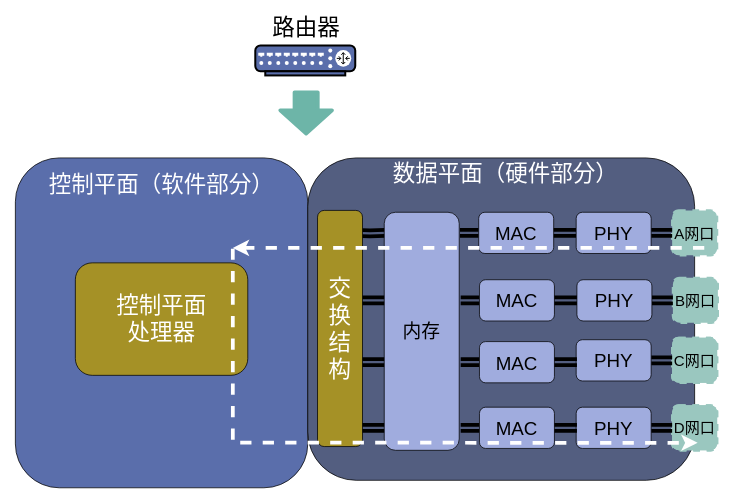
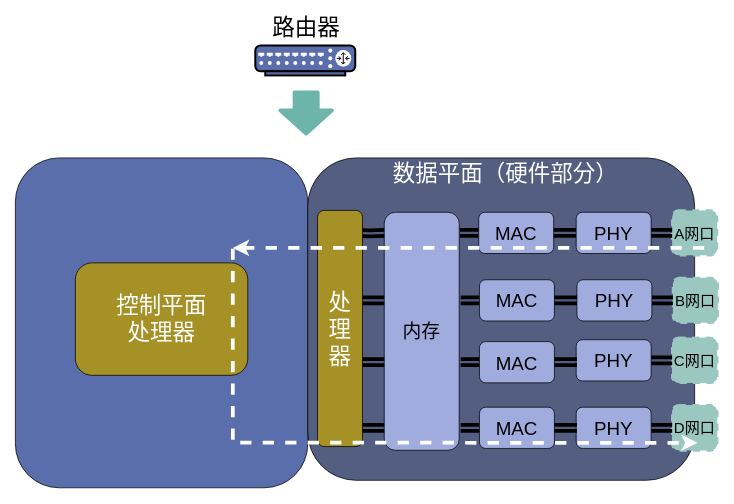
(162, 184) -> none
(340, 329) -> (340, 329)
